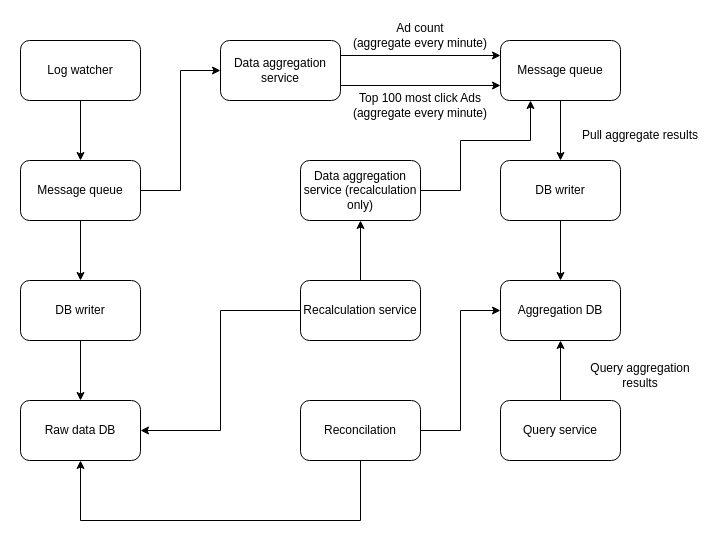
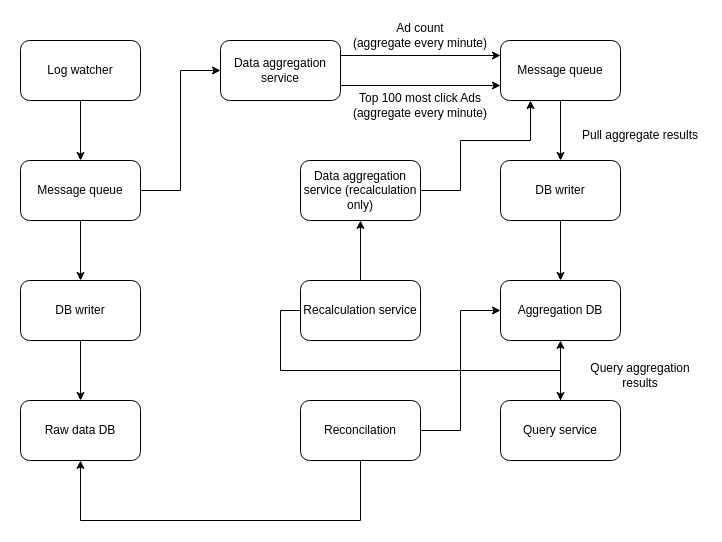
(221, 376) -> (389, 371)
